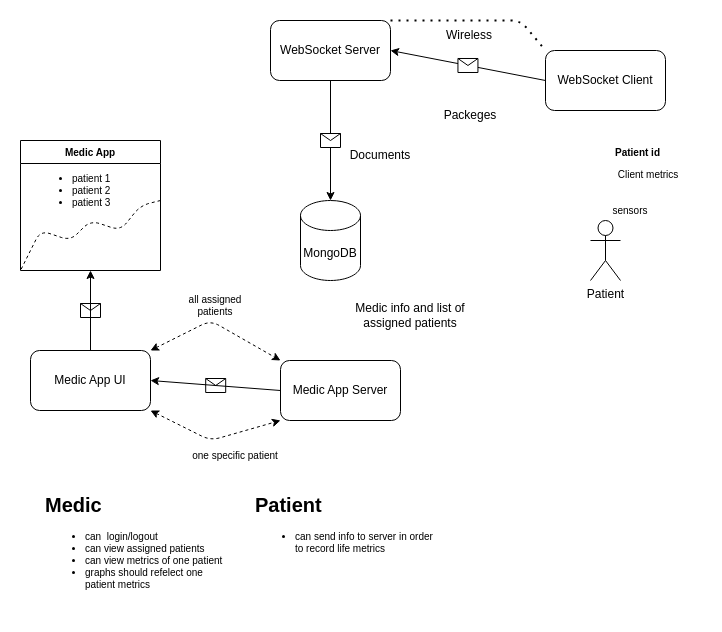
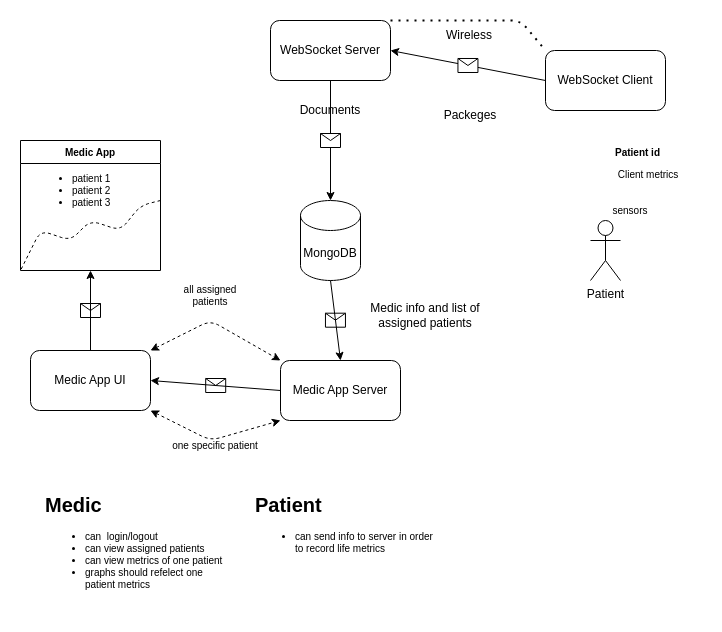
(381, 156) -> (331, 111)
(216, 306) -> (211, 296)
(411, 316) -> (426, 316)
none -> (335, 317)
(236, 456) -> (216, 446)
